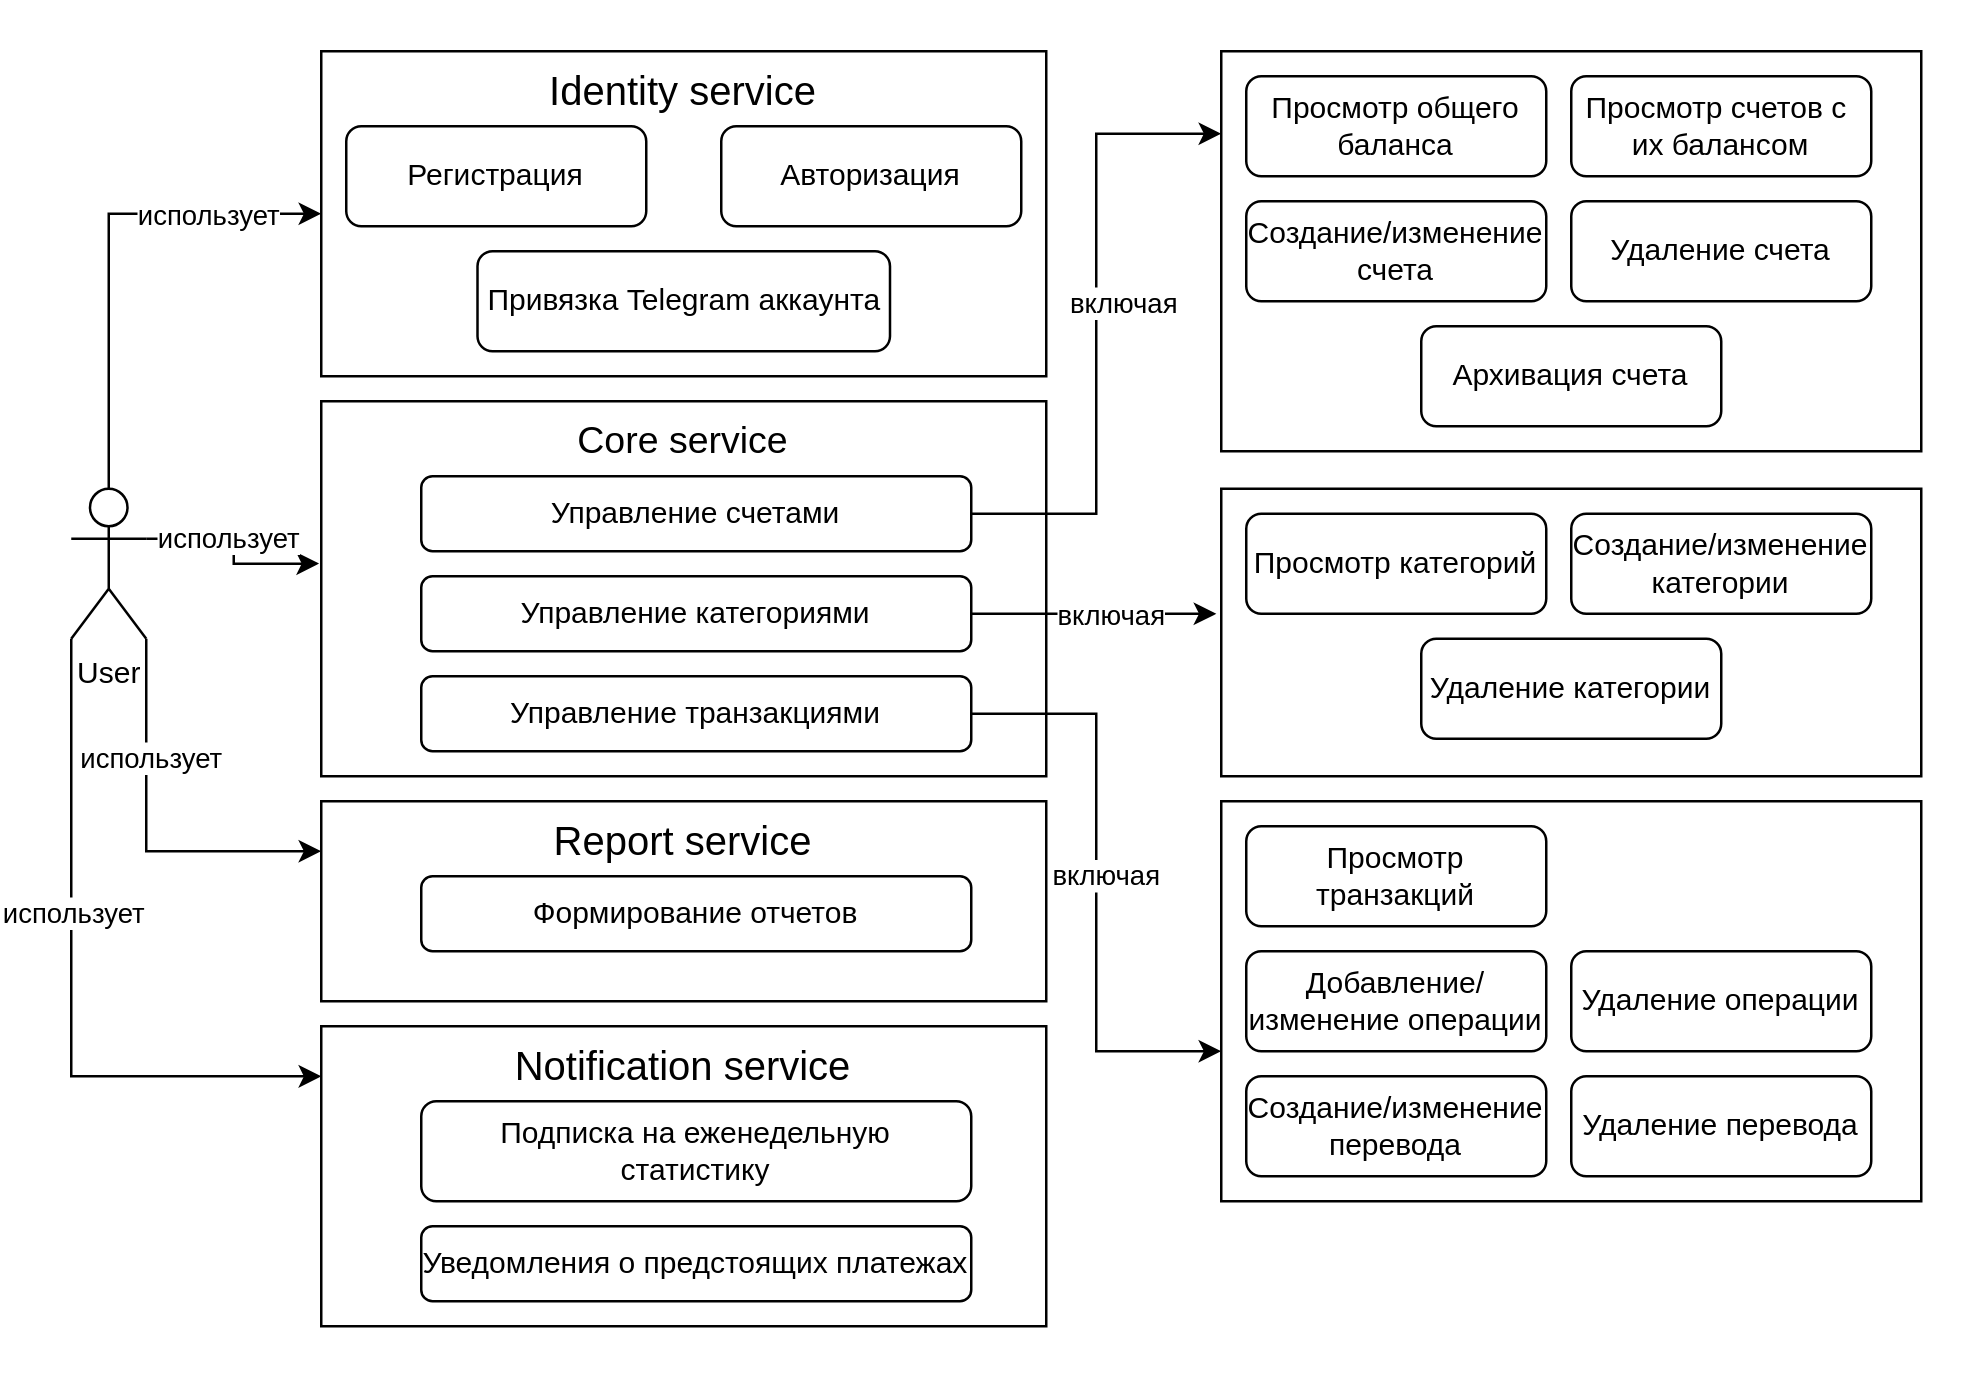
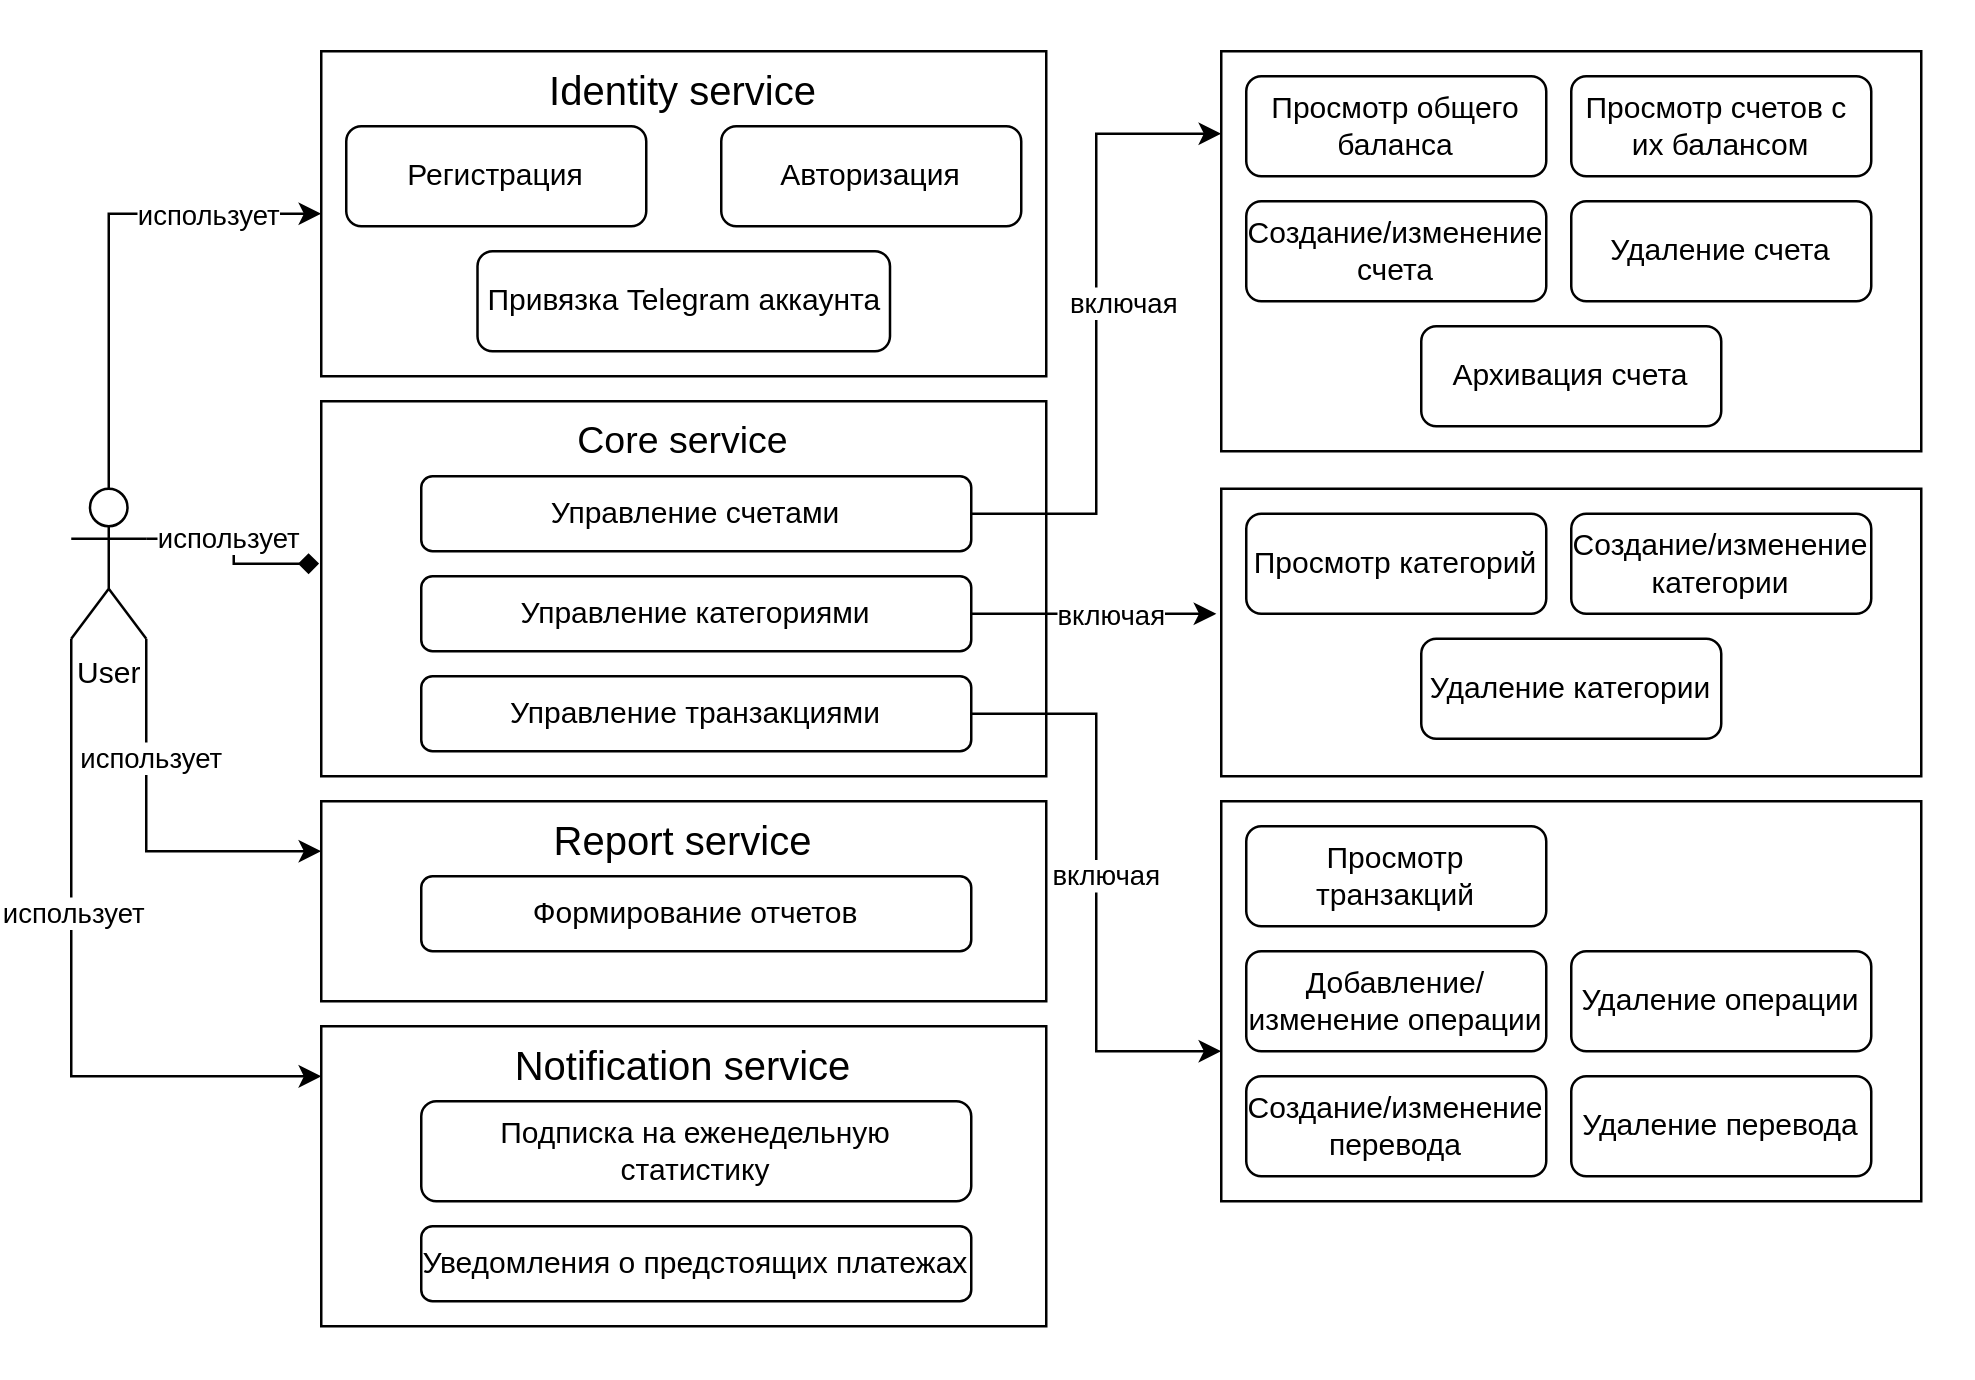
(300, 564) -> (299, 564)
